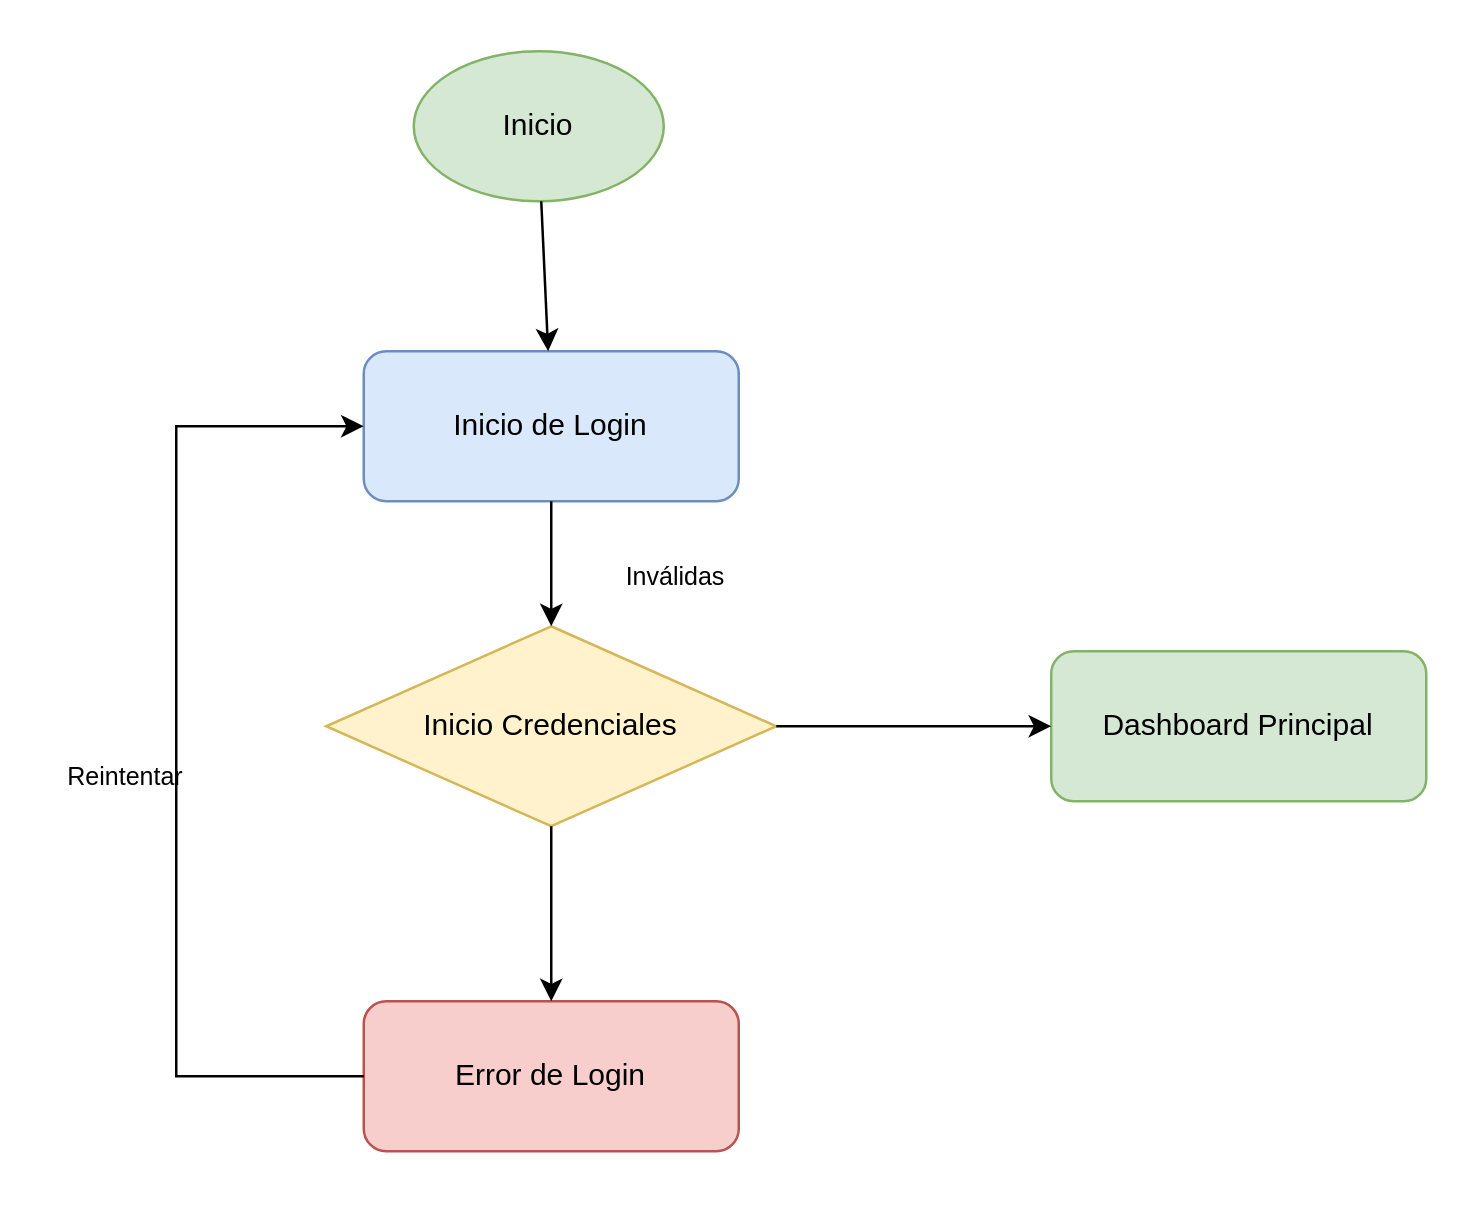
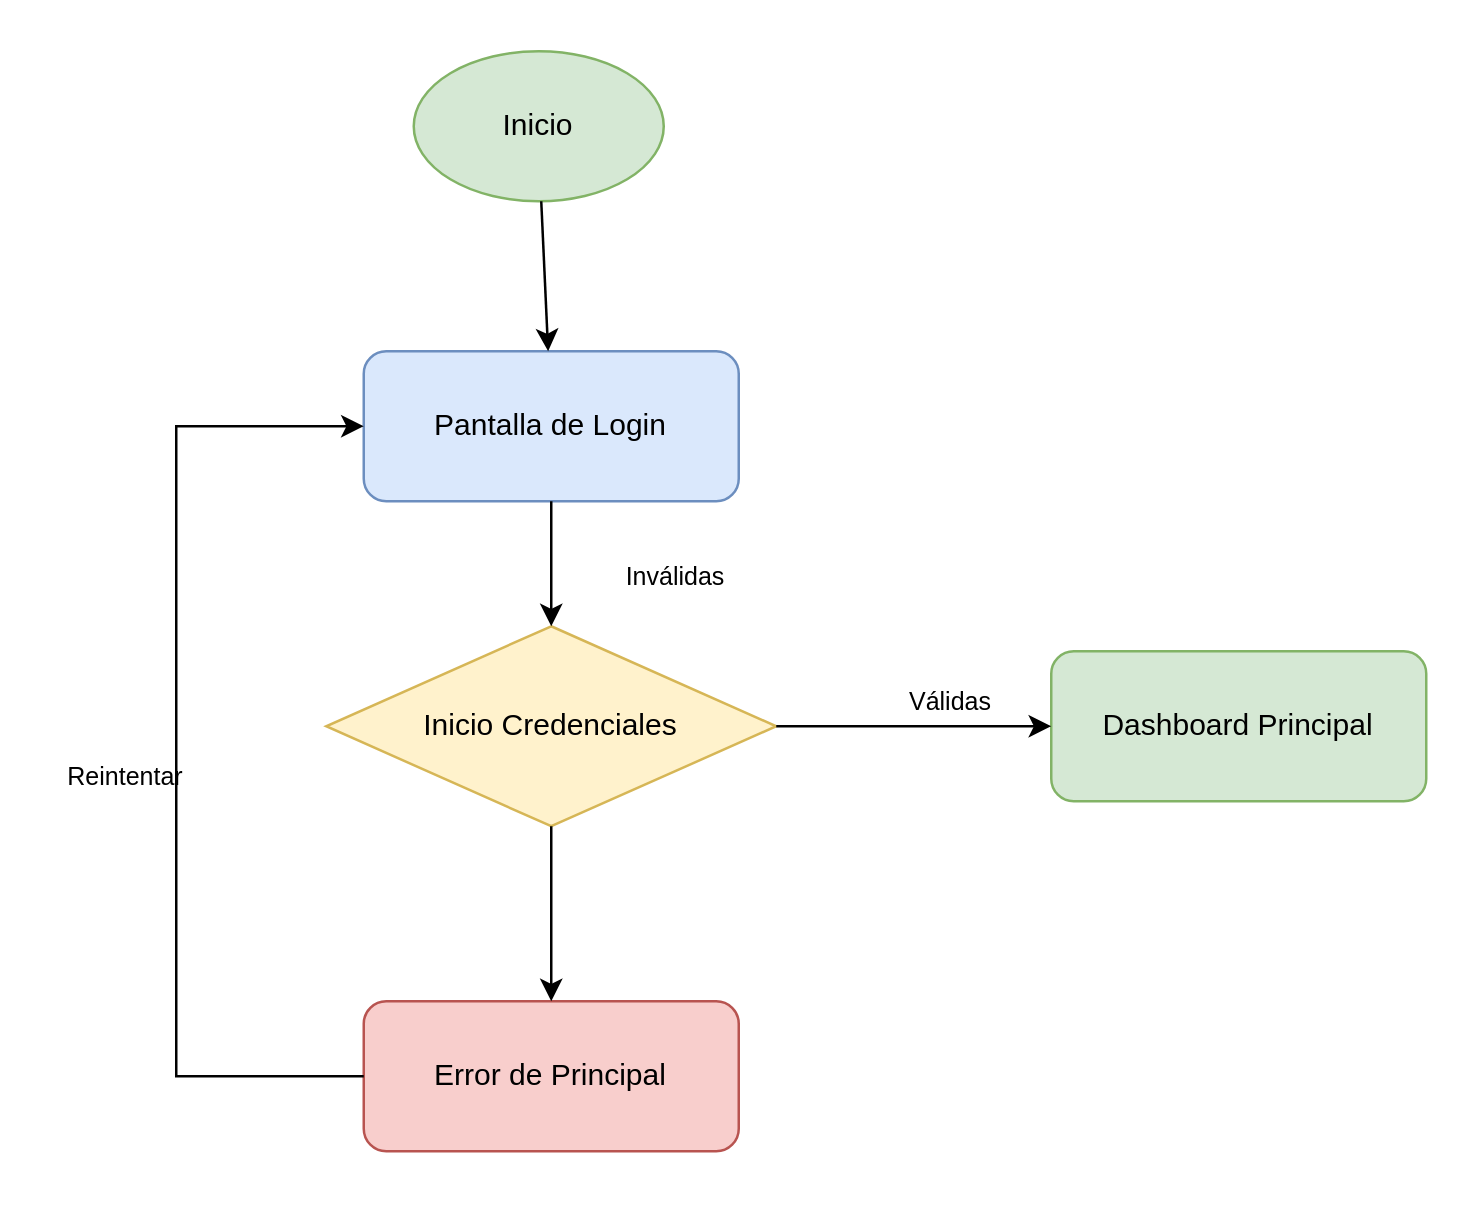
(551, 426) -> (551, 426)
none -> (951, 701)
(551, 1076) -> (551, 1076)
